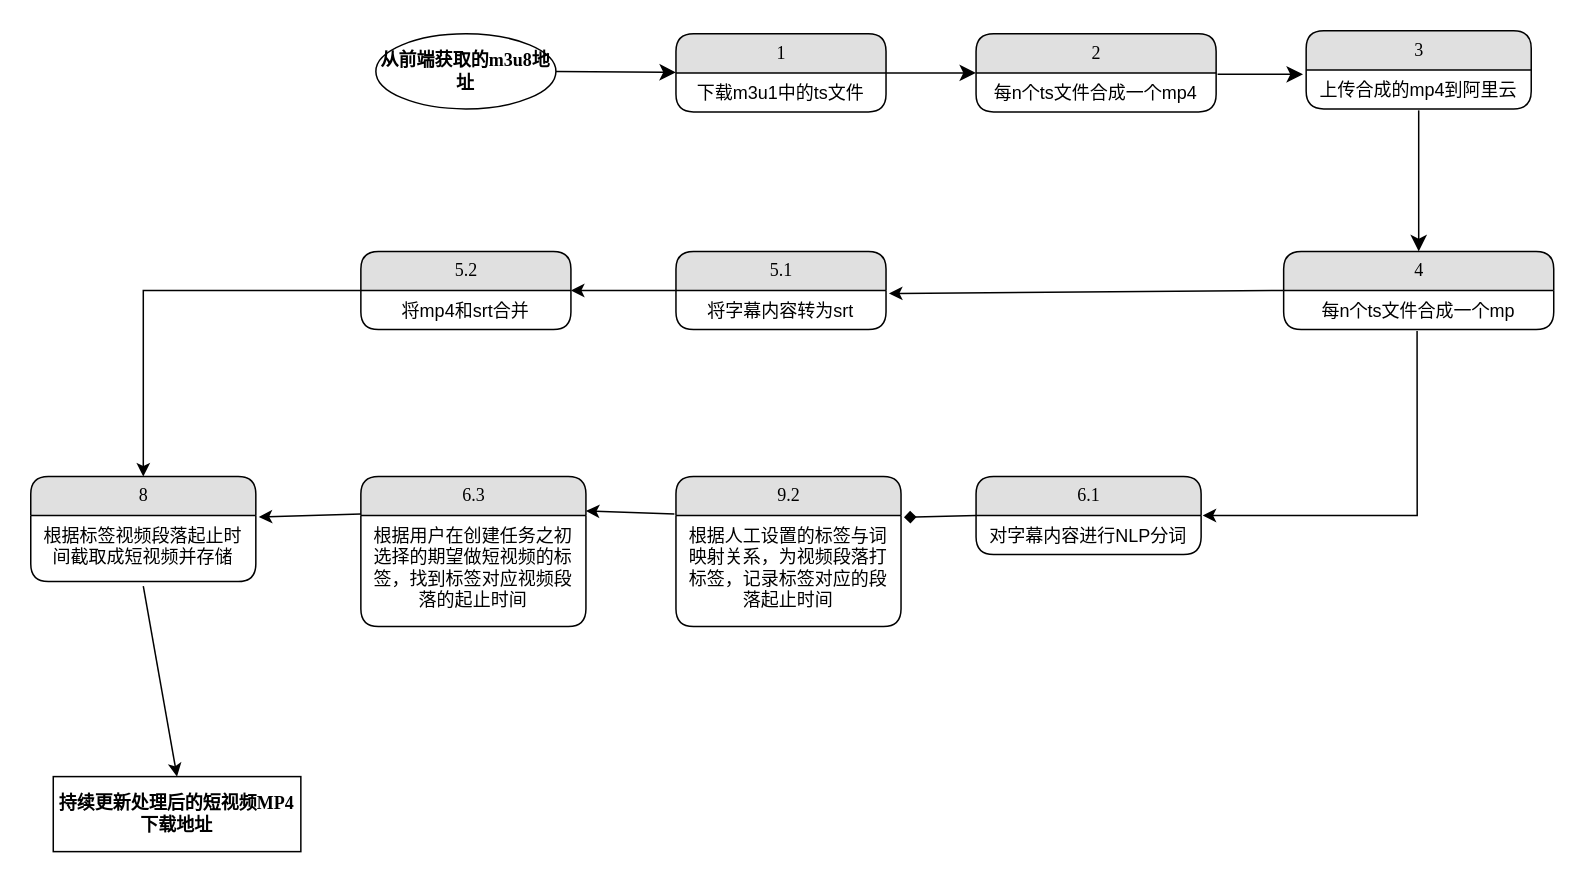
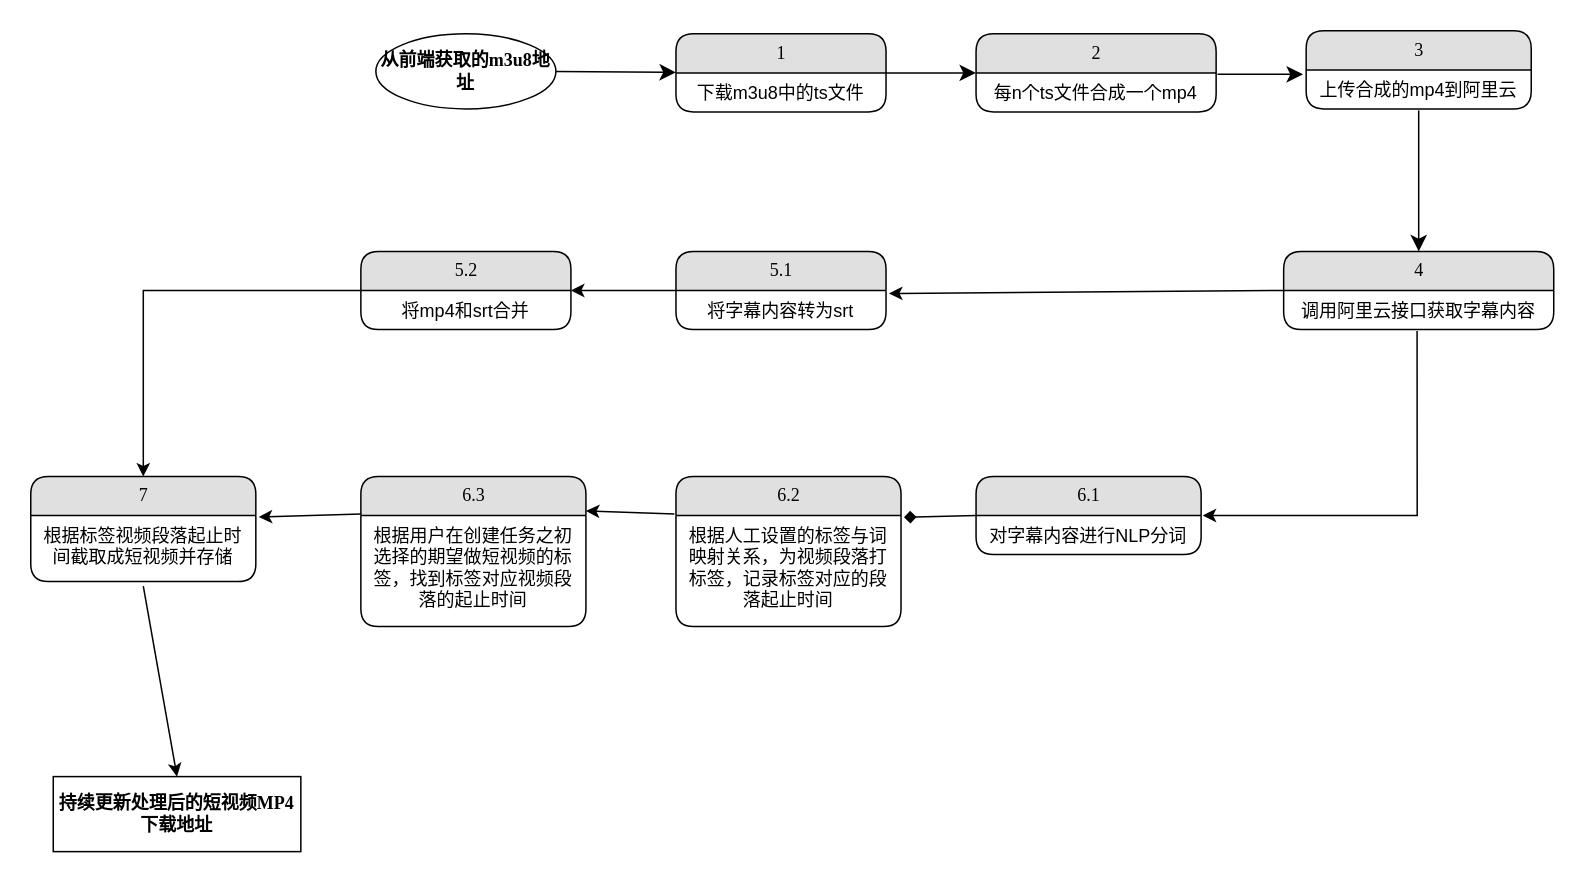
(781, 94) -> (781, 94)
(1418, 312) -> (1418, 312)
(144, 496) -> (144, 496)
(789, 496) -> (789, 496)
